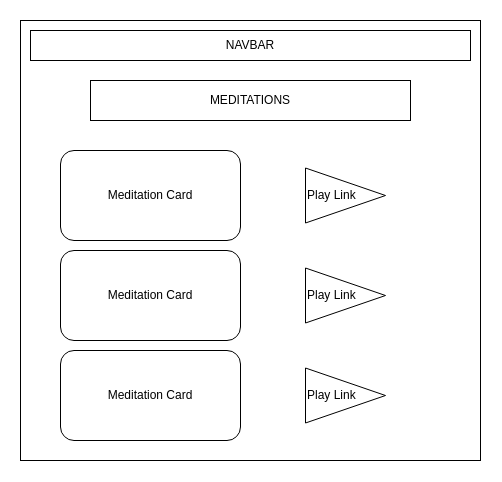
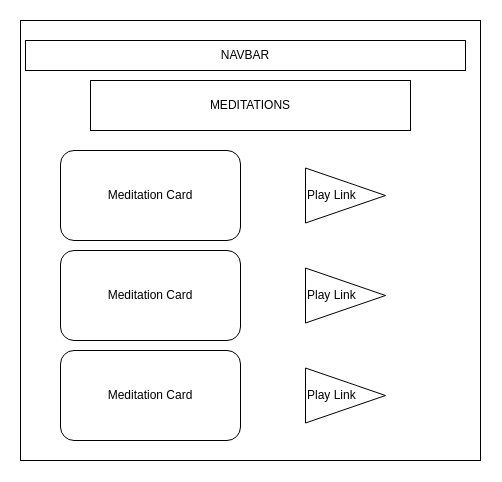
(251, 46) -> (246, 56)
(251, 101) -> (251, 106)
